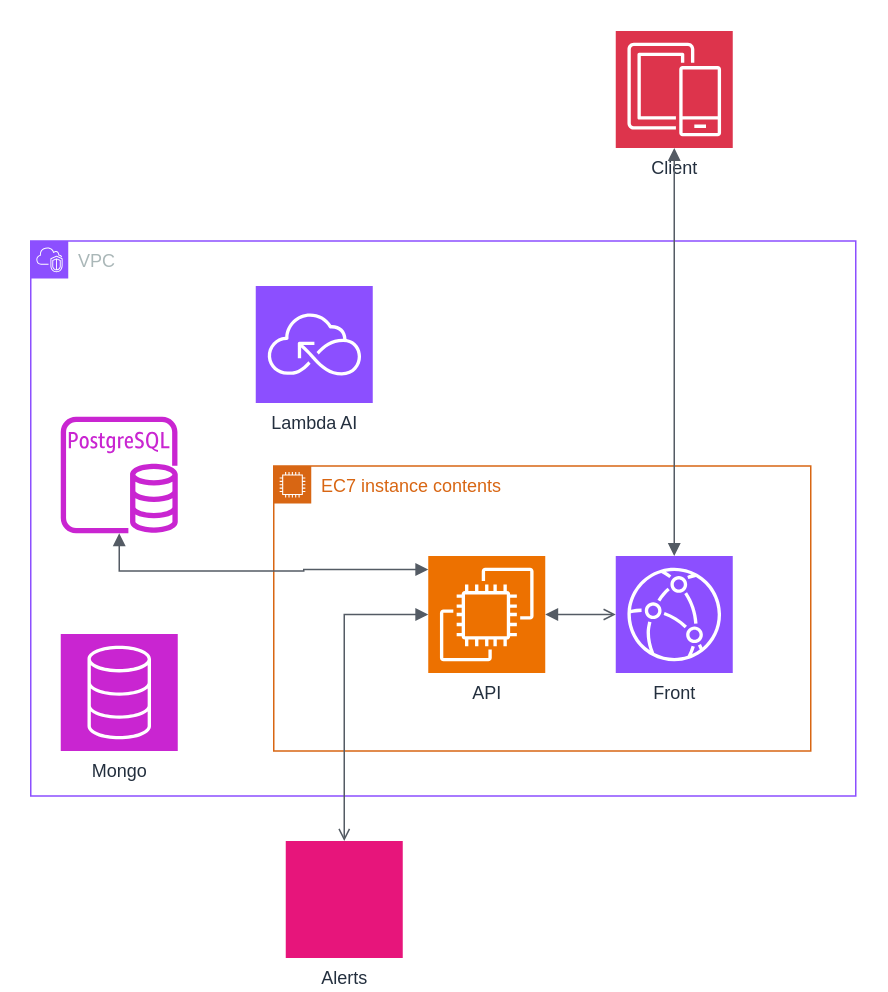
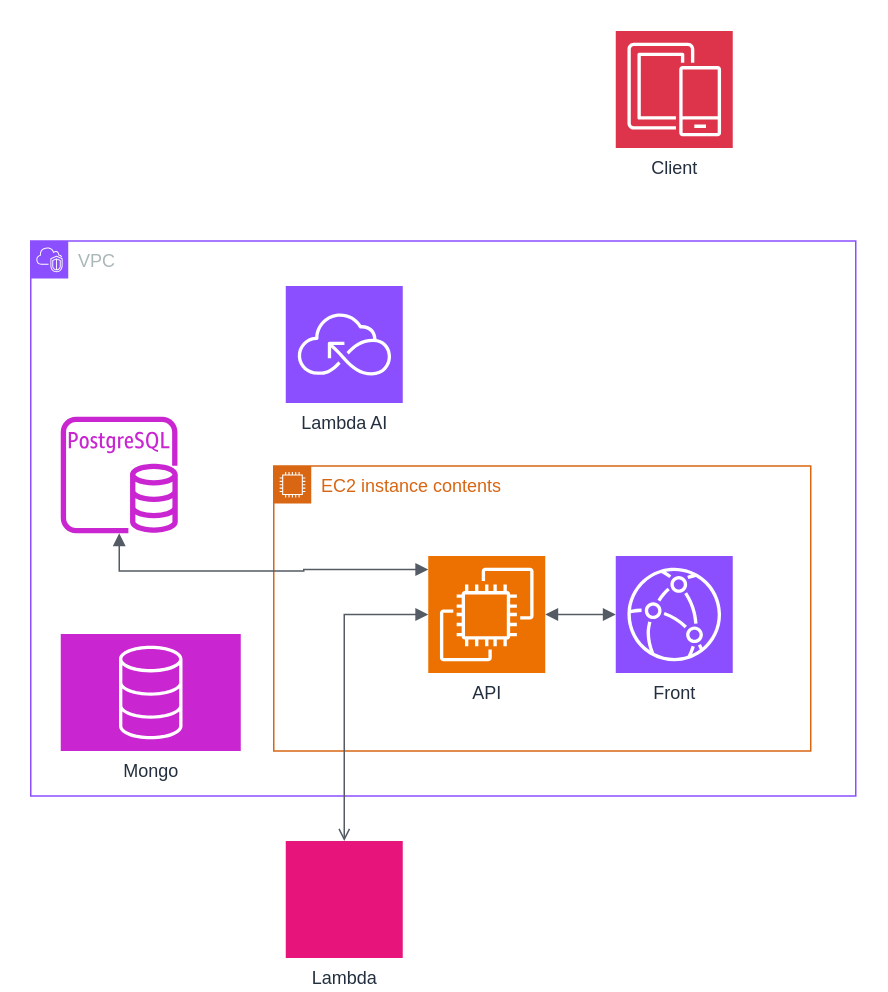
(314, 344) -> (344, 344)
(674, 351) -> none
(421, 487) -> (421, 487)
(606, 614) -> (602, 614)
(119, 692) -> (151, 692)
(345, 979) -> (345, 979)
